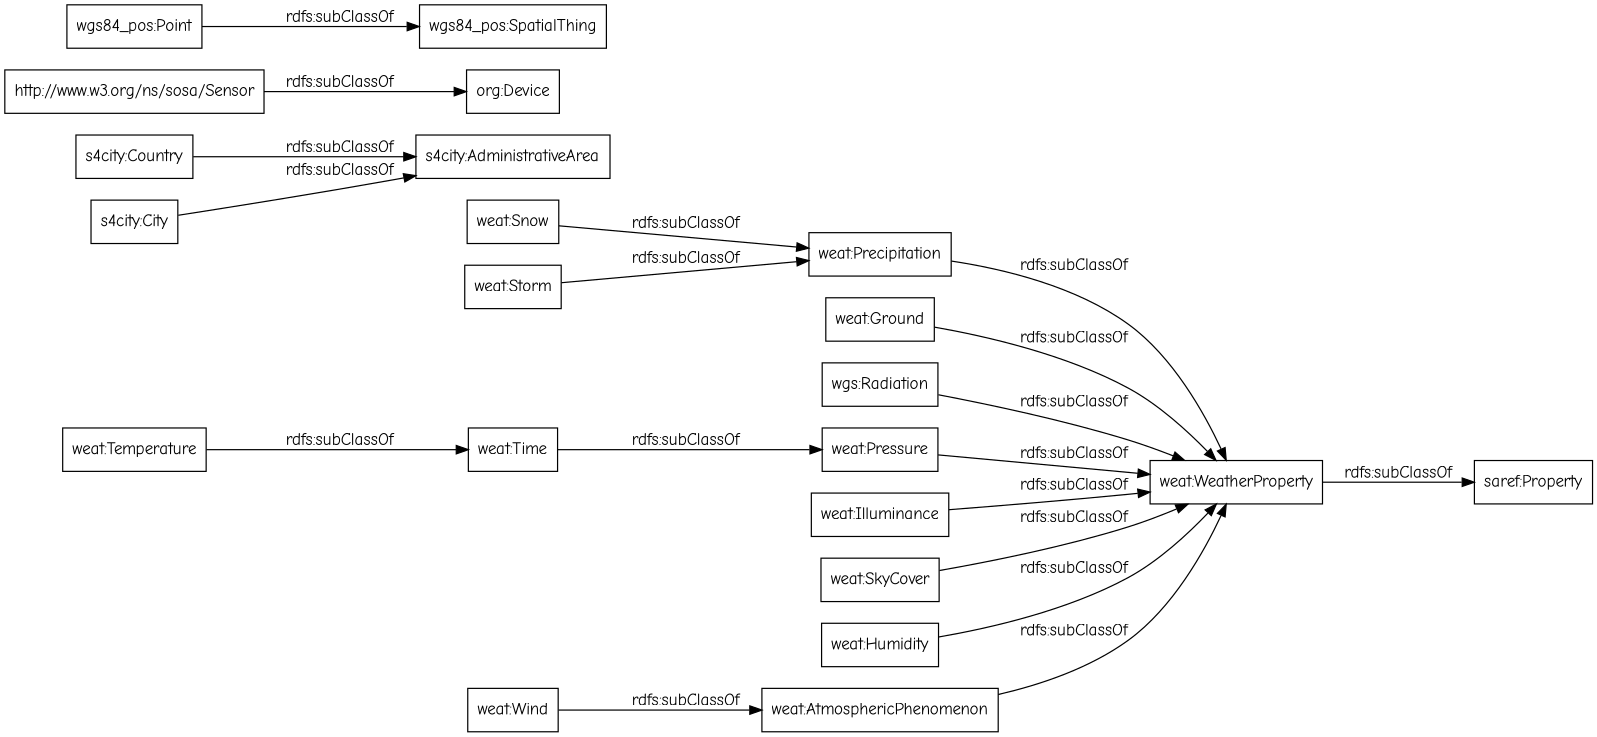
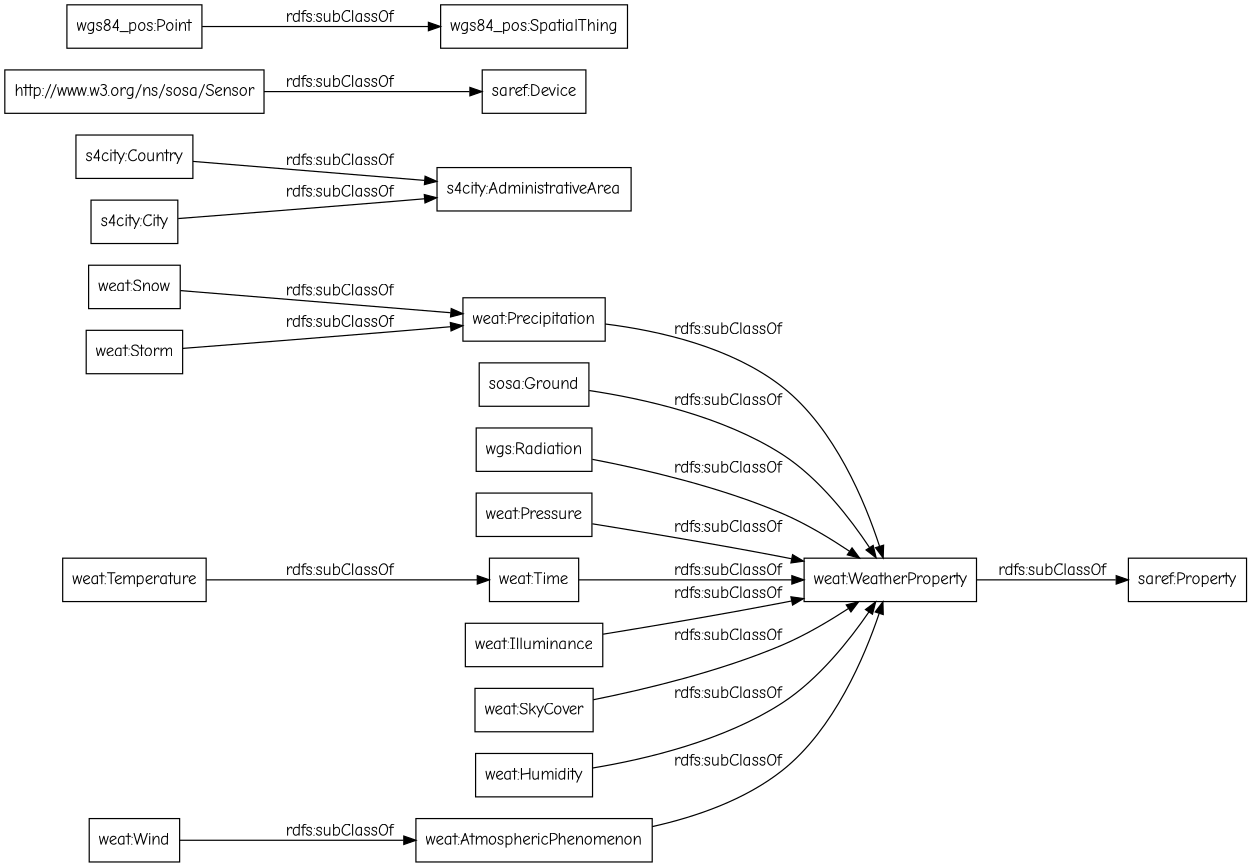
(513, 92) -> (534, 92)
(880, 319) -> (534, 385)
(684, 450) -> (685, 580)
